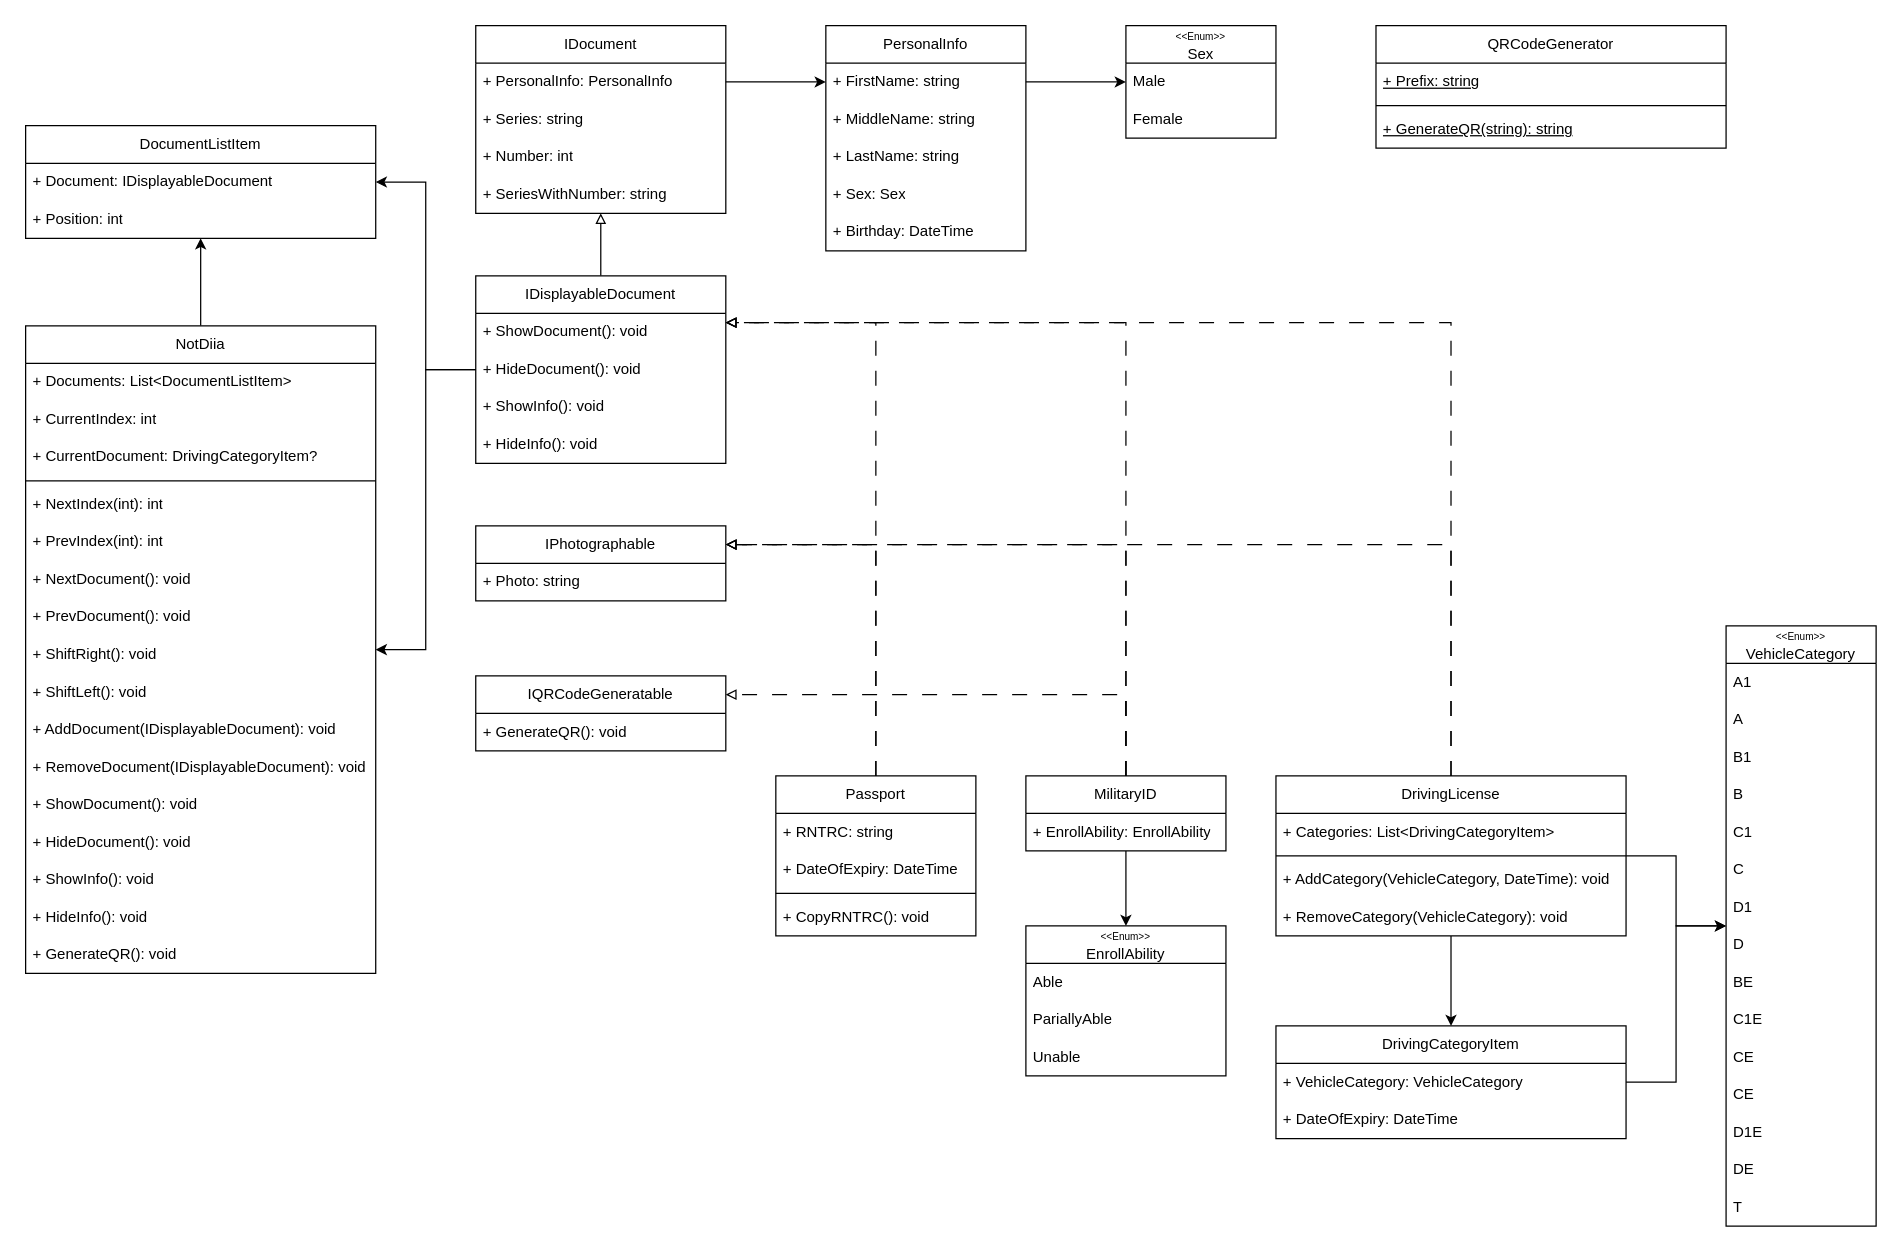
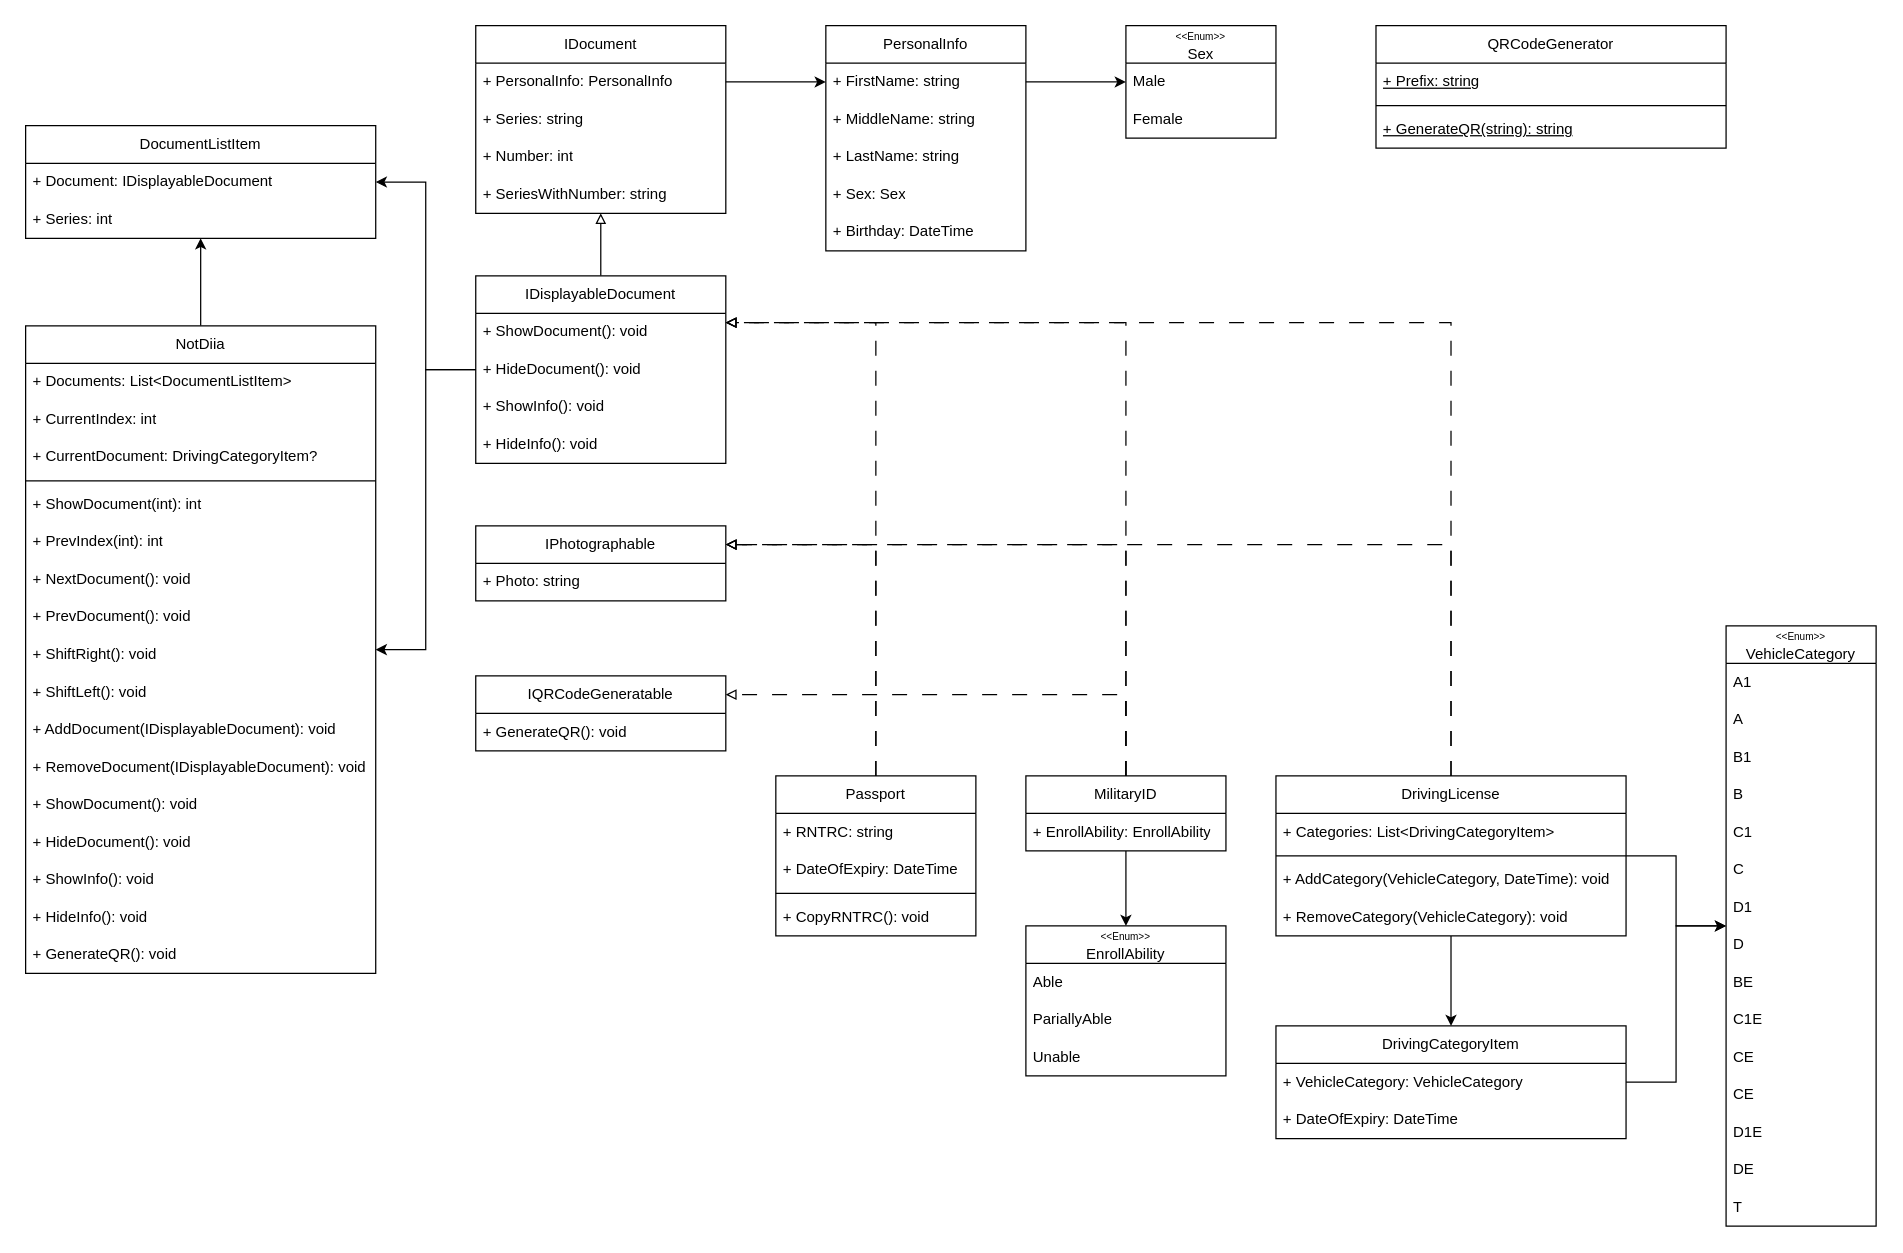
(84, 219) -> (78, 219)
(112, 504) -> (124, 504)
